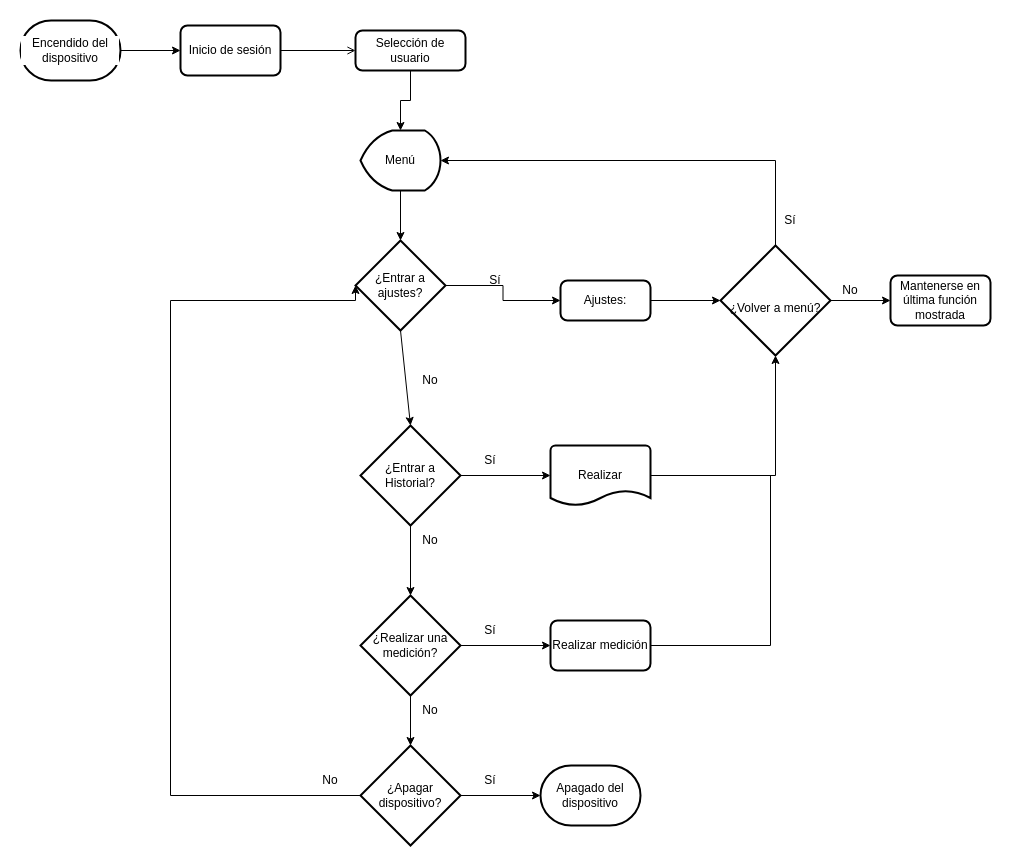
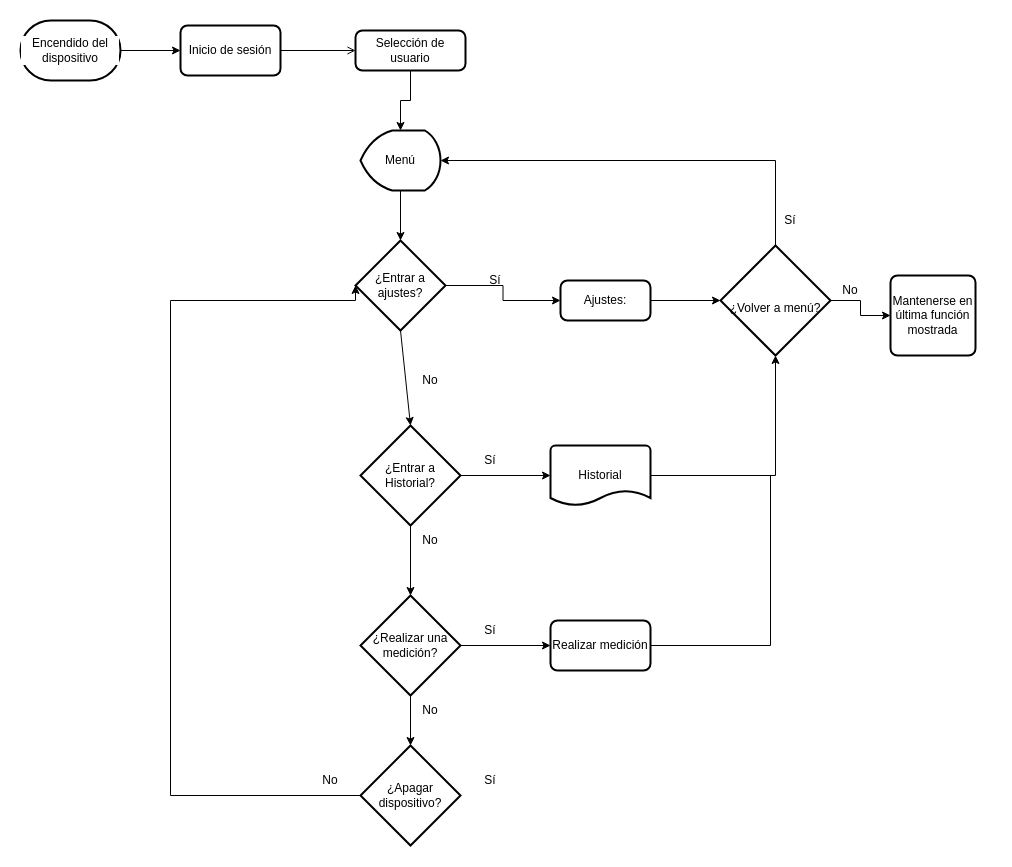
(941, 301) -> (933, 316)
(601, 476) -> (601, 476)
(497, 796) -> none
(591, 796) -> none
